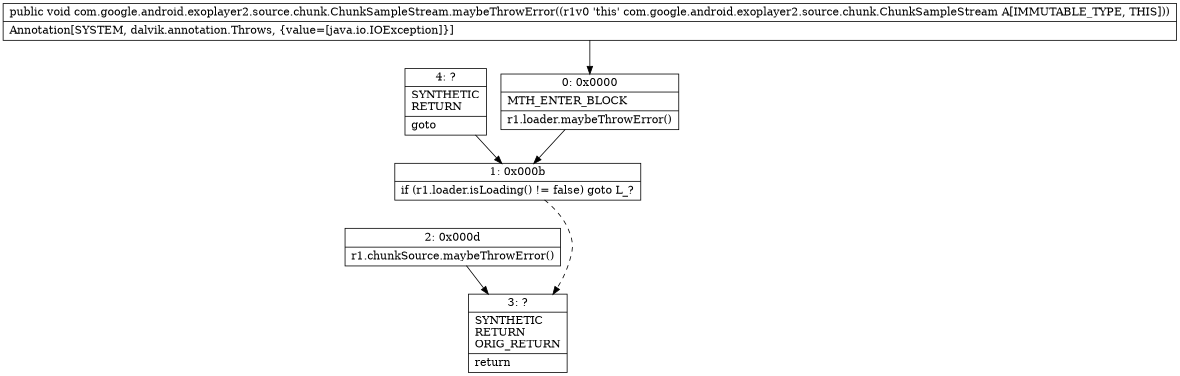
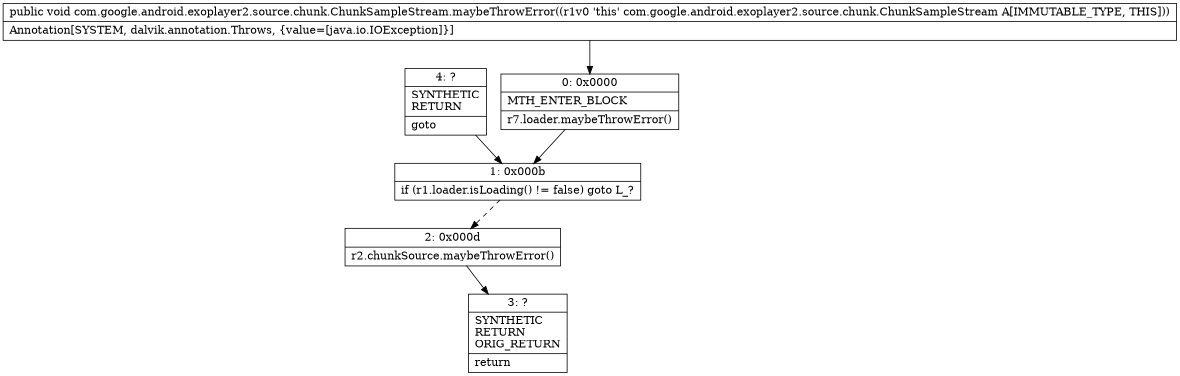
(590, 120) -> (590, 120)
(572, 241) -> (488, 212)
(453, 256) -> (453, 256)
